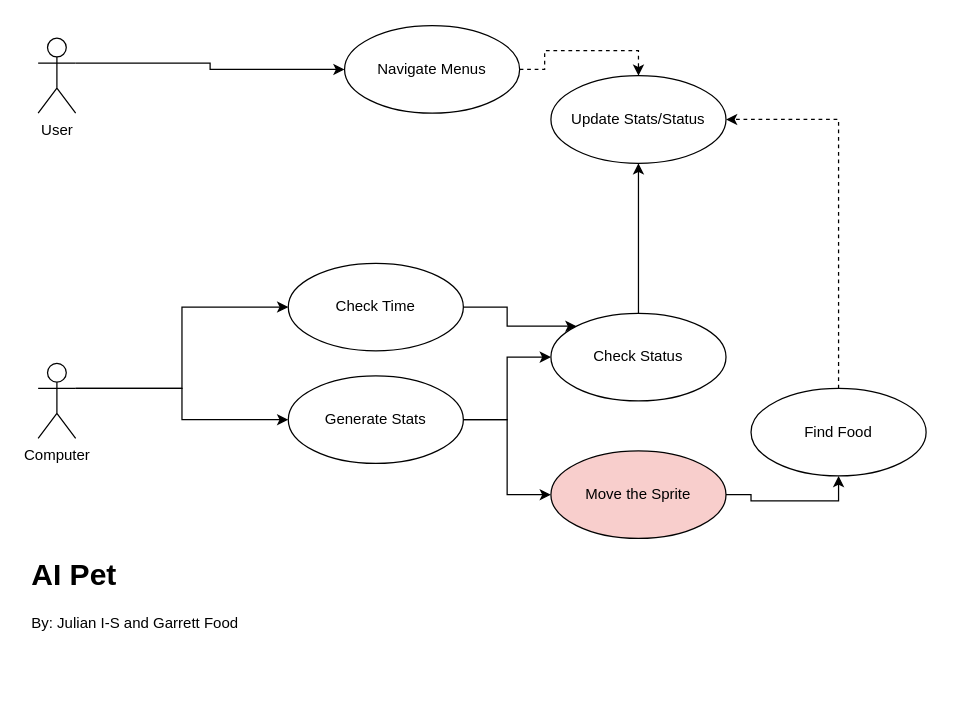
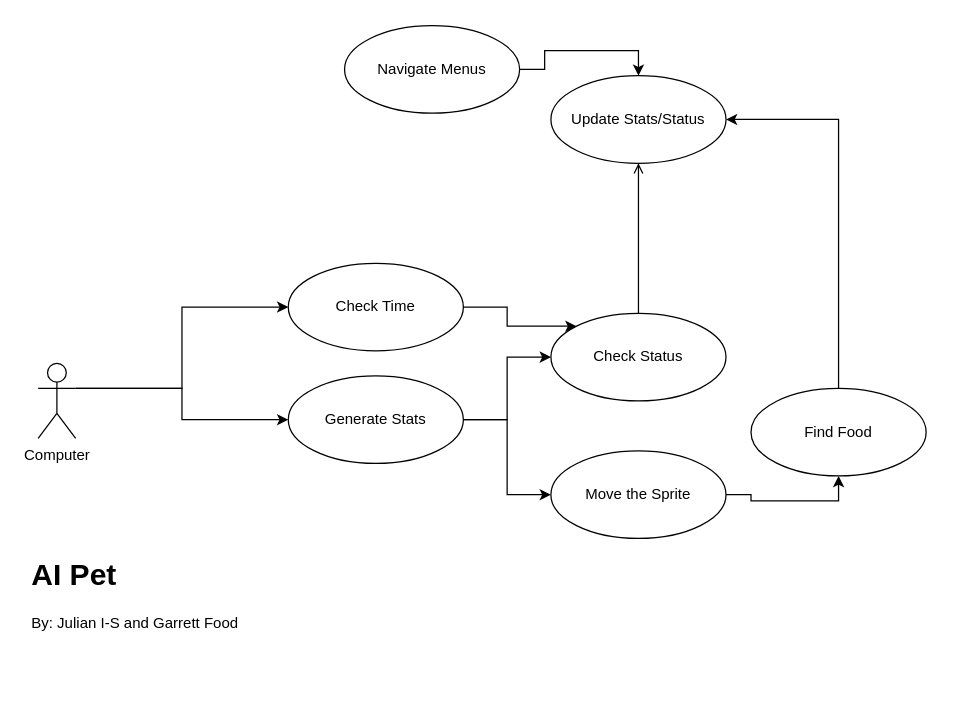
(577, 51) -> (577, 51)
(209, 63) -> none
(57, 76) -> none
(638, 173) -> (638, 170)
(838, 201) -> (838, 201)
(638, 494) -> (638, 494)
